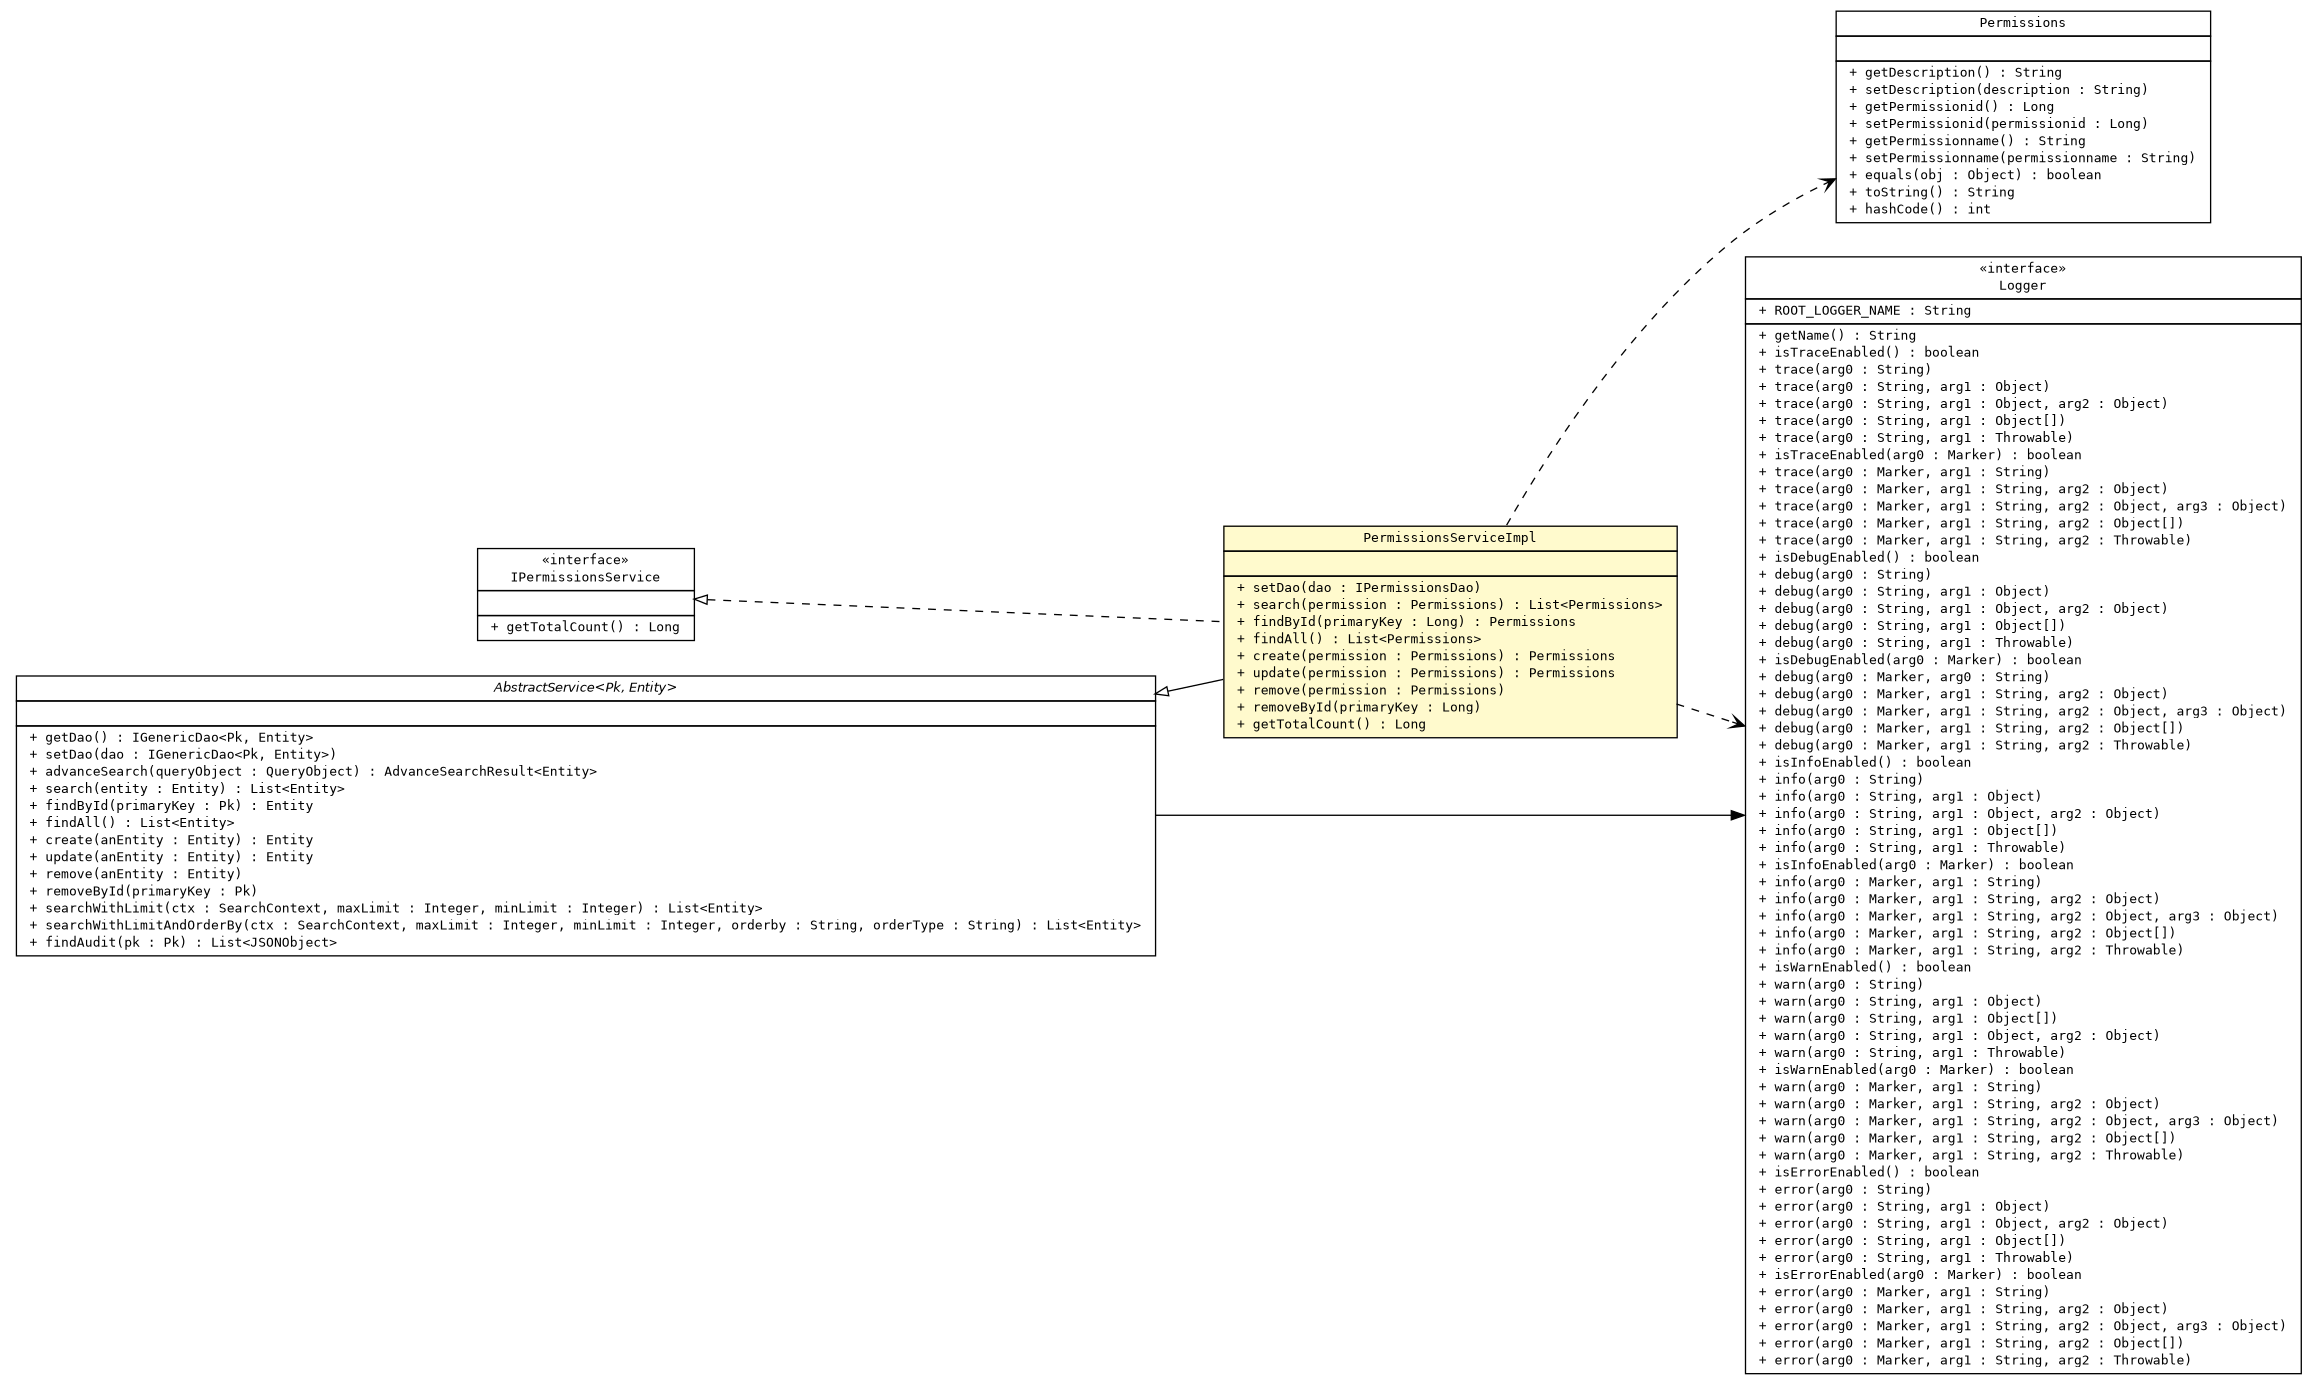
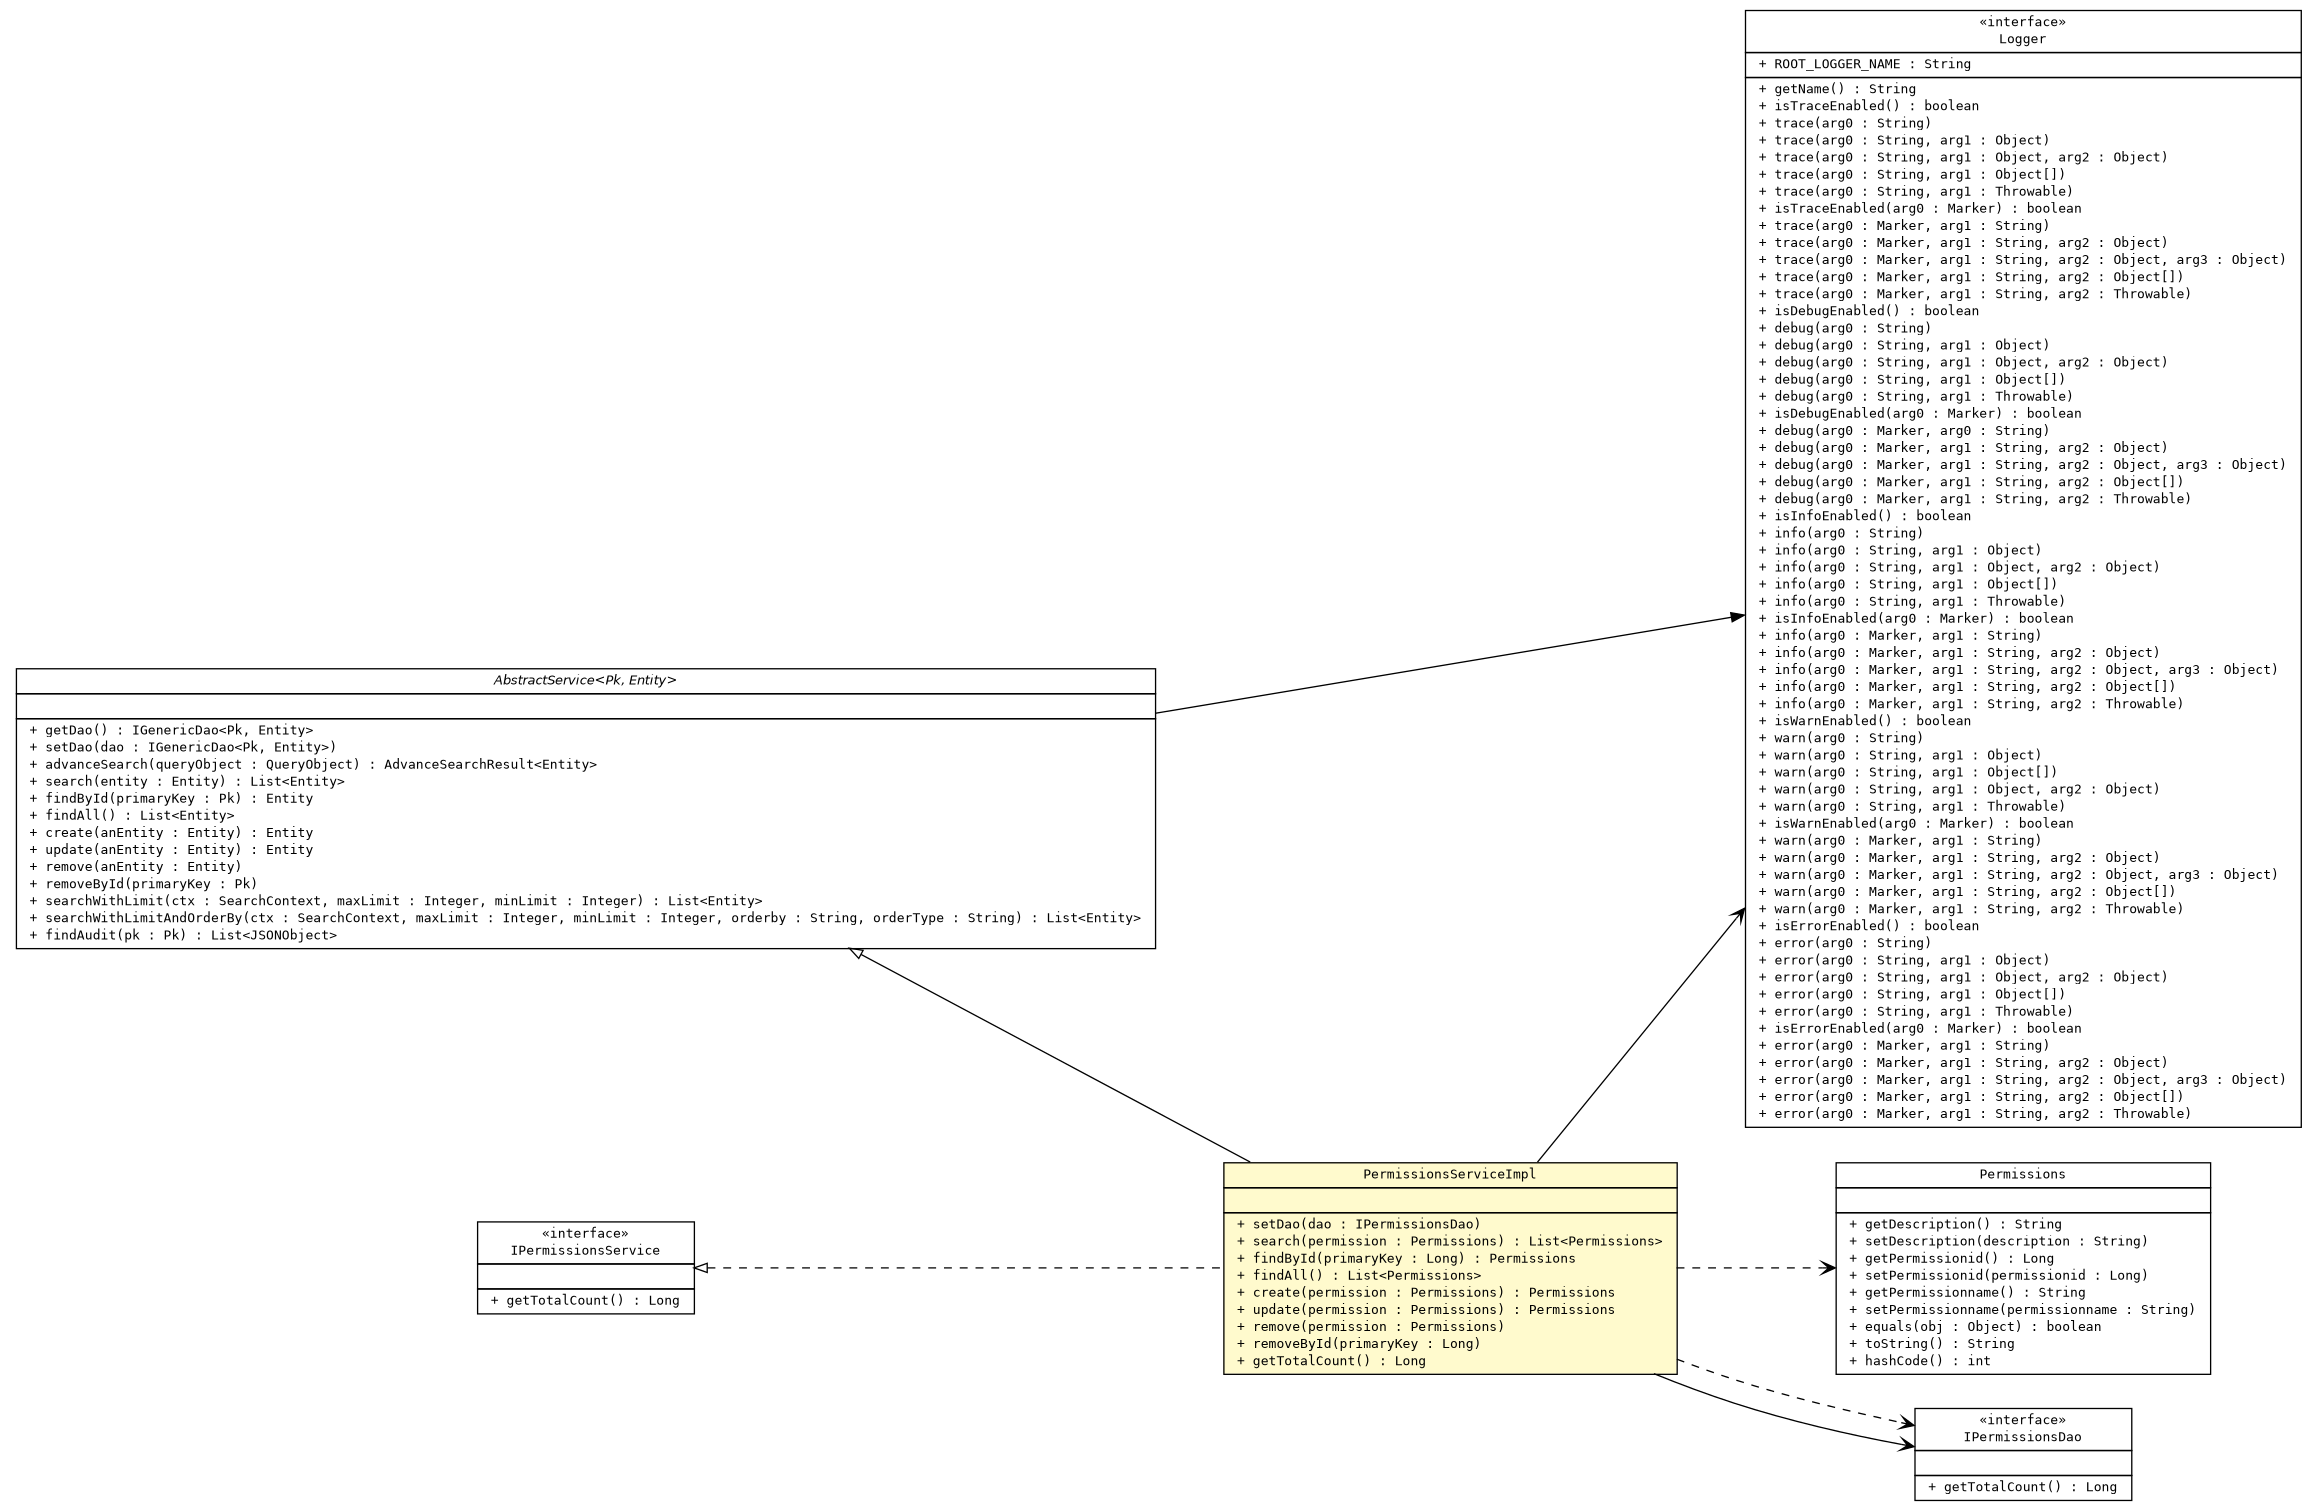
(1704, 713) -> (1637, 1040)
none -> (2023, 1454)
